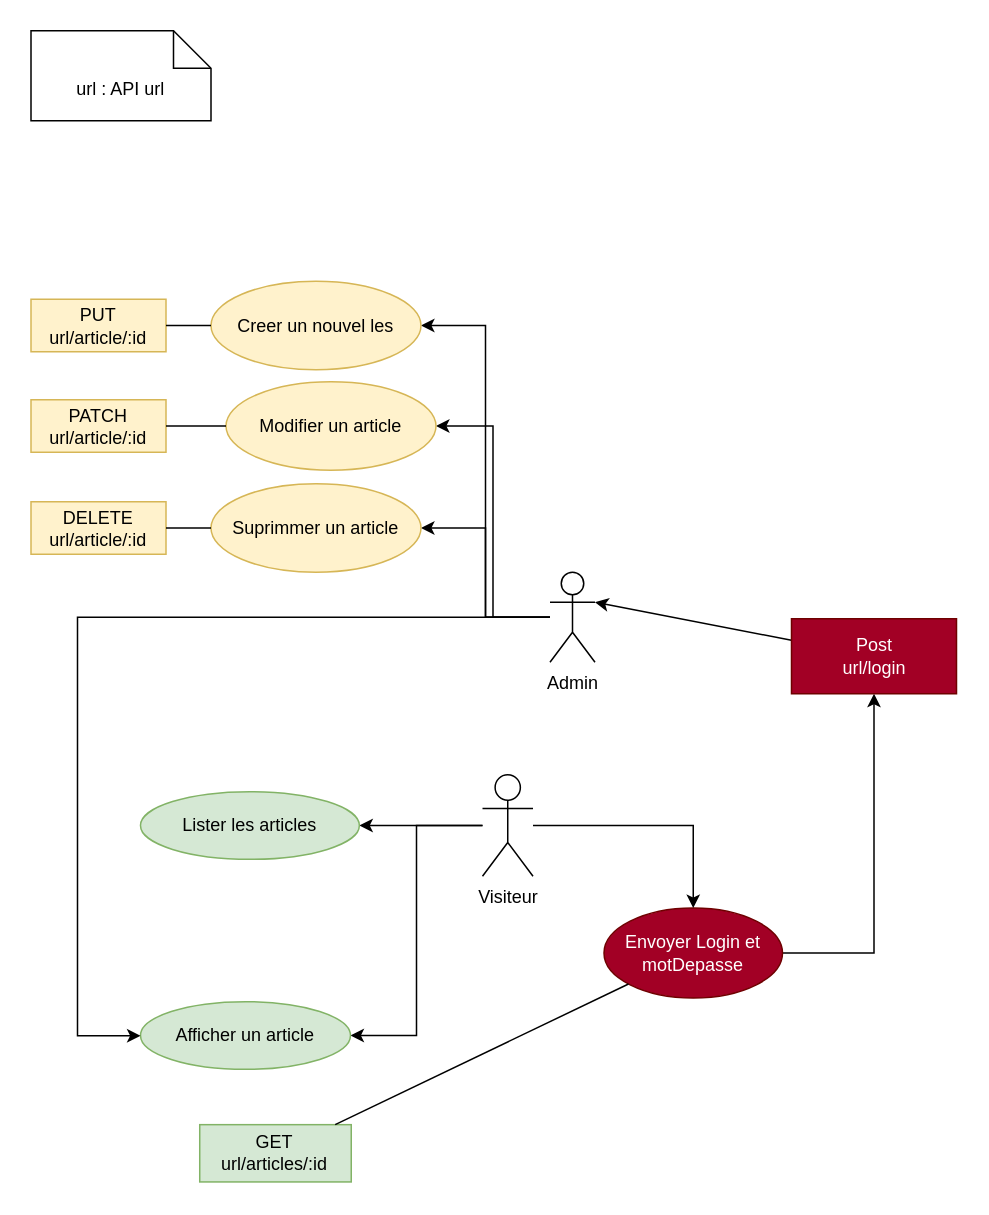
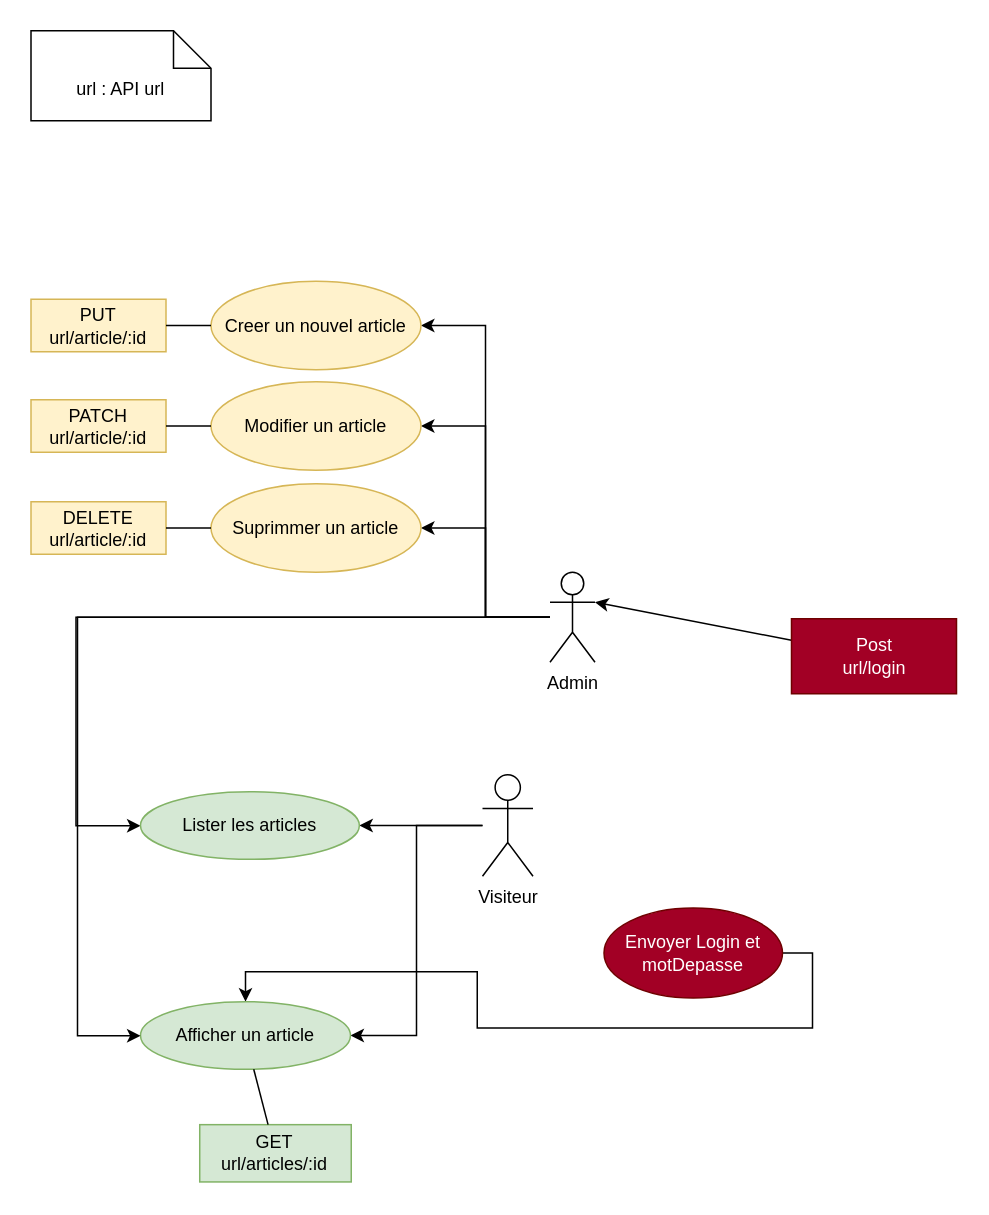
(316, 326) -> (316, 326)
(331, 426) -> (316, 426)
none -> (105, 826)
(649, 826) -> none
(874, 860) -> (406, 972)
(435, 1077) -> (261, 1097)
